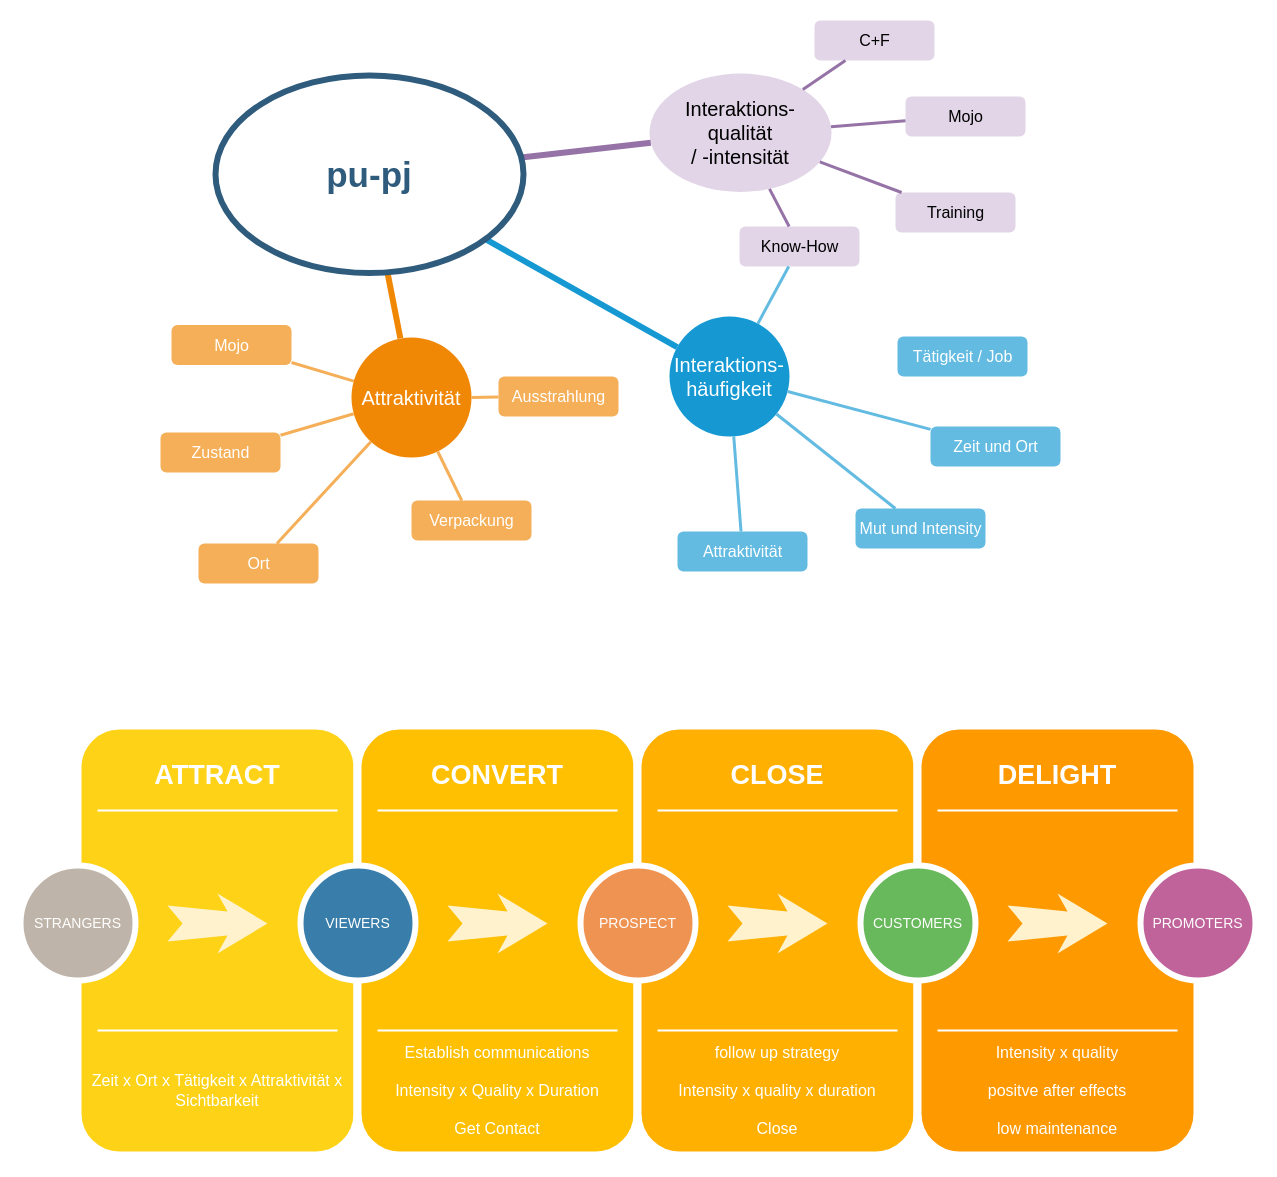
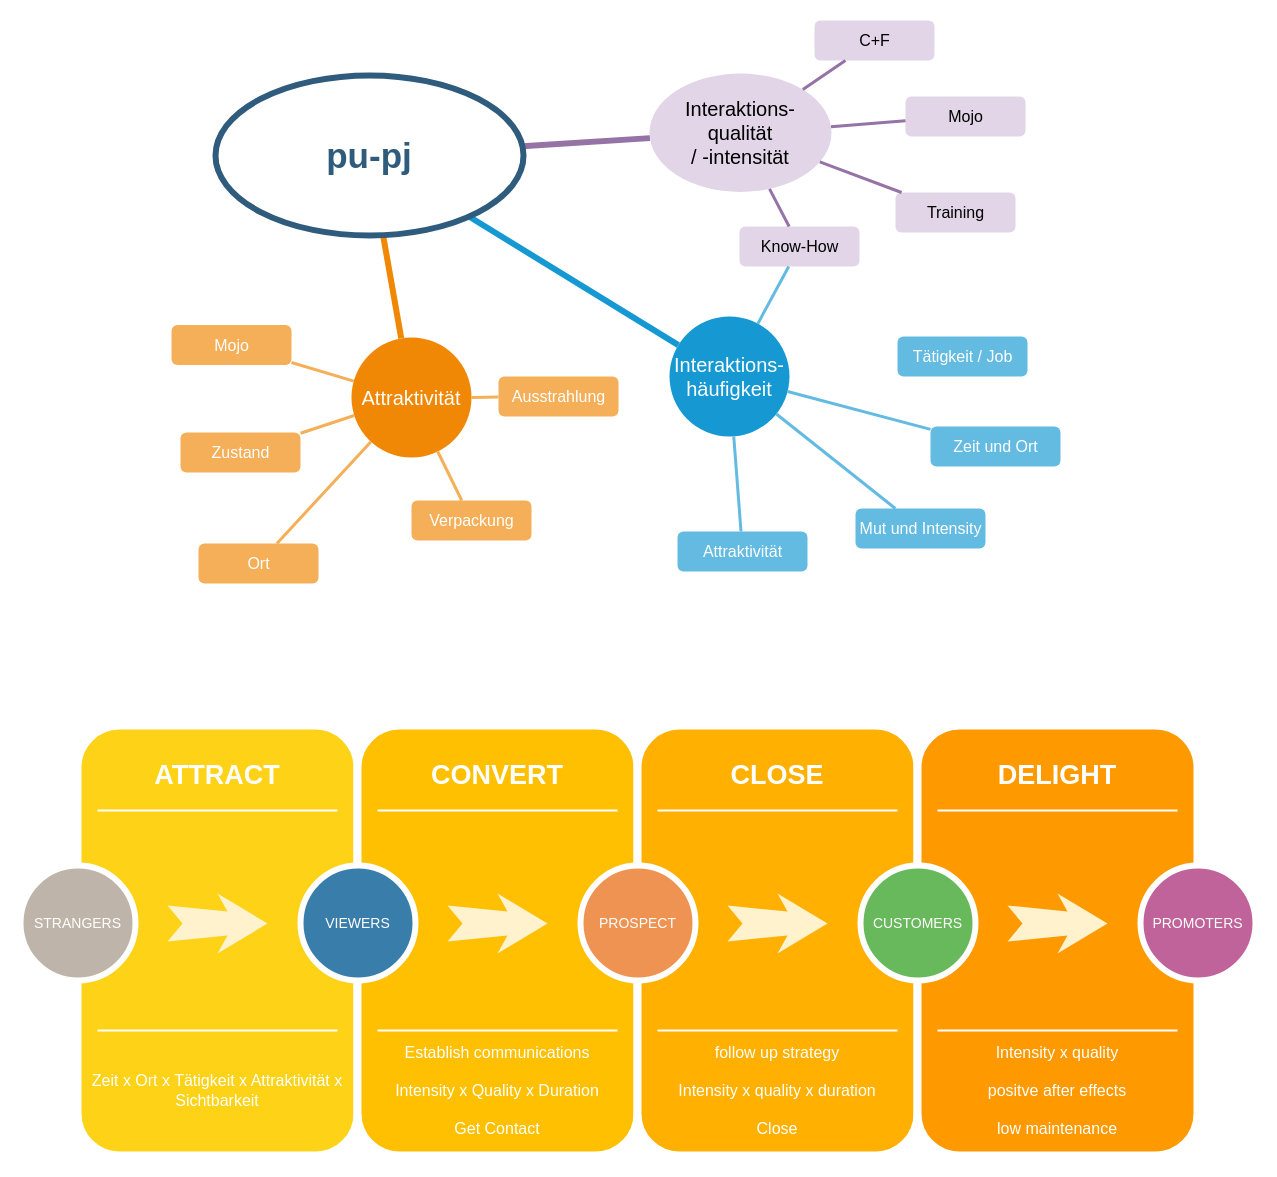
(370, 174) -> (370, 156)
(221, 453) -> (241, 453)
